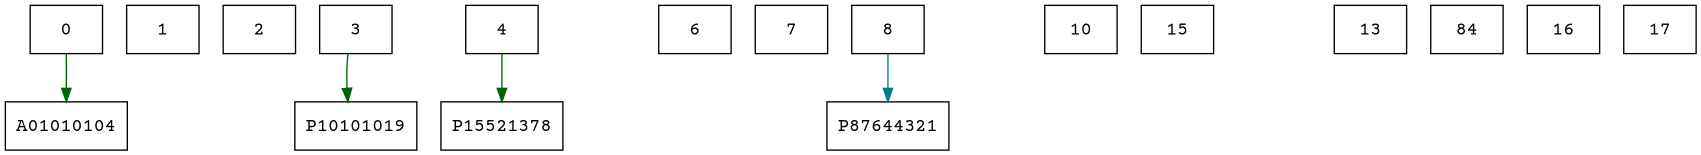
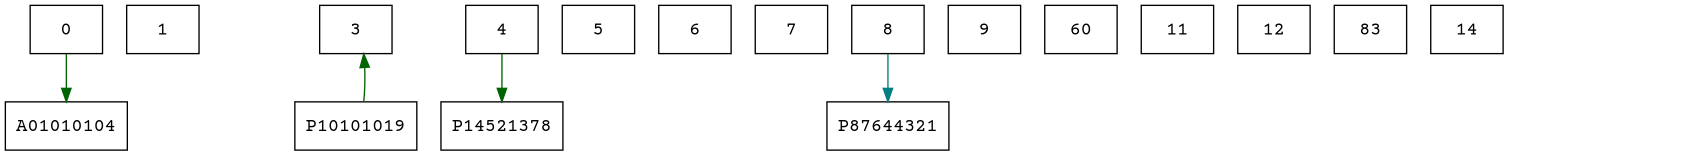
(259, 29) -> none
none -> (598, 29)
none -> (984, 29)
(1081, 29) -> (1081, 29)
(1177, 29) -> (1177, 29)
none -> (1274, 29)
(1370, 29) -> (1370, 29)
(1467, 29) -> (1467, 29)
(1563, 29) -> none
(1660, 29) -> none
(347, 71) -> (365, 85)
(502, 126) -> (502, 126)
